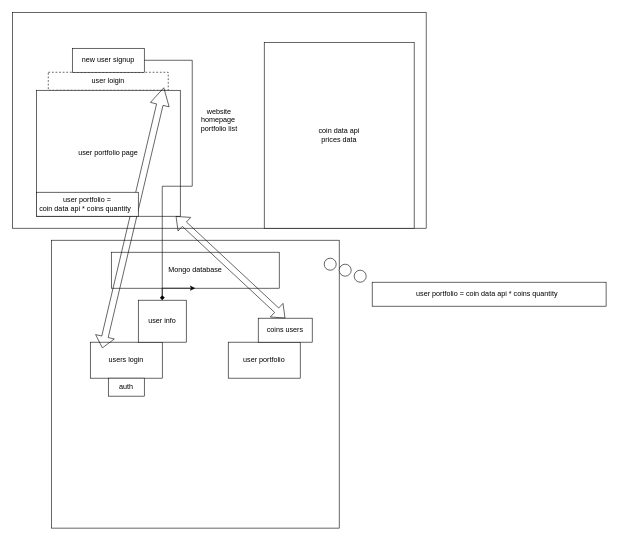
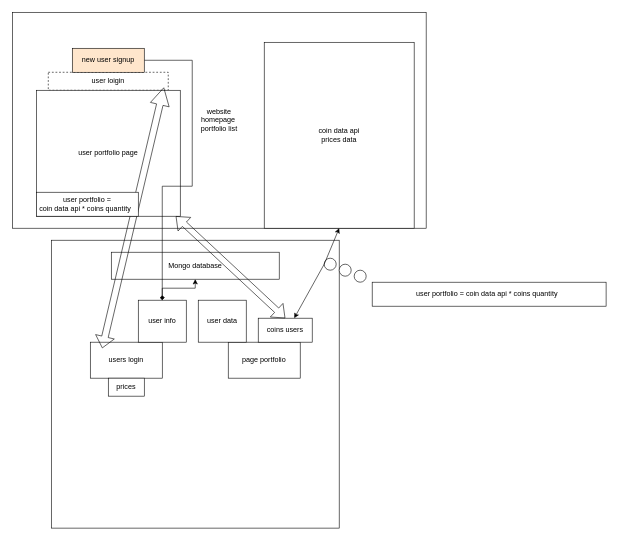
(108, 60) -> (108, 60)
(195, 270) -> (195, 266)
none -> (319, 274)
none -> (222, 321)
(264, 360) -> (264, 360)
(126, 387) -> (126, 387)
